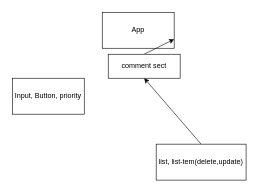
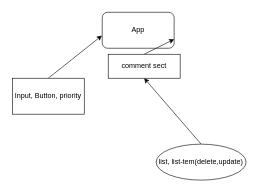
(138, 30) -> (138, 30)
none -> (74, 58)
(201, 162) -> (201, 162)
